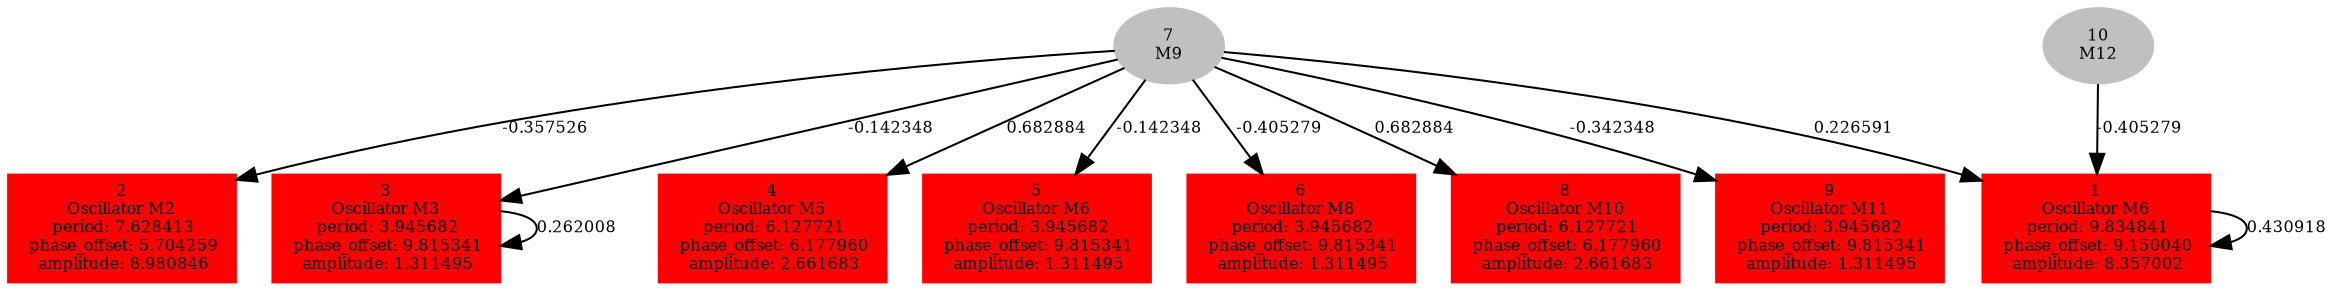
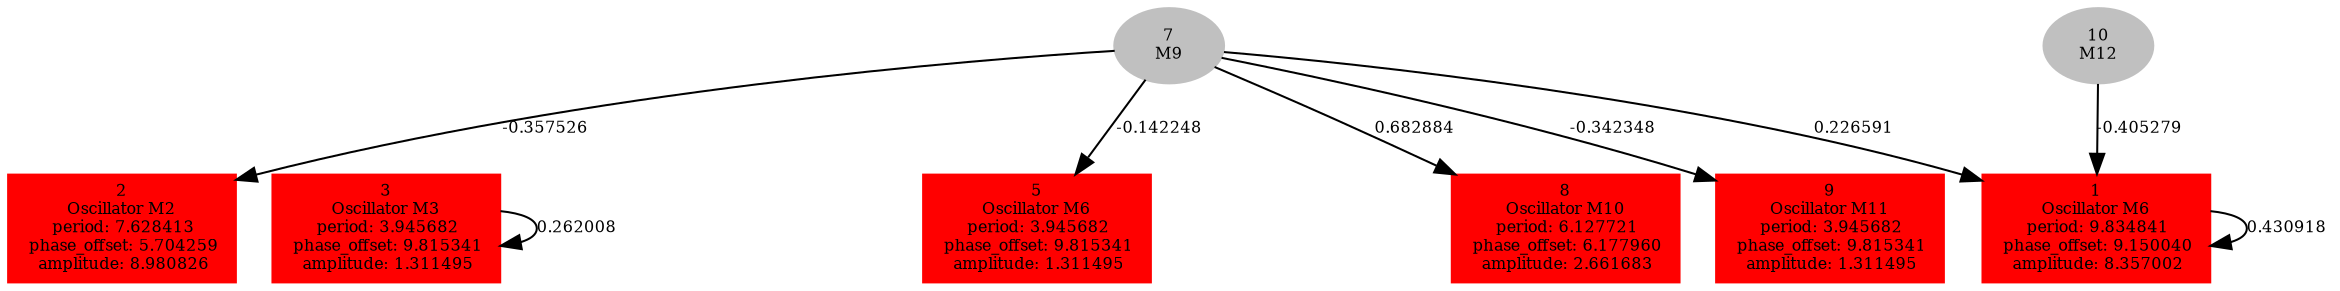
(819, 128) -> none
(1162, 129) -> (1162, 129)
(773, 229) -> none
(1301, 229) -> none
(122, 264) -> (122, 264)
